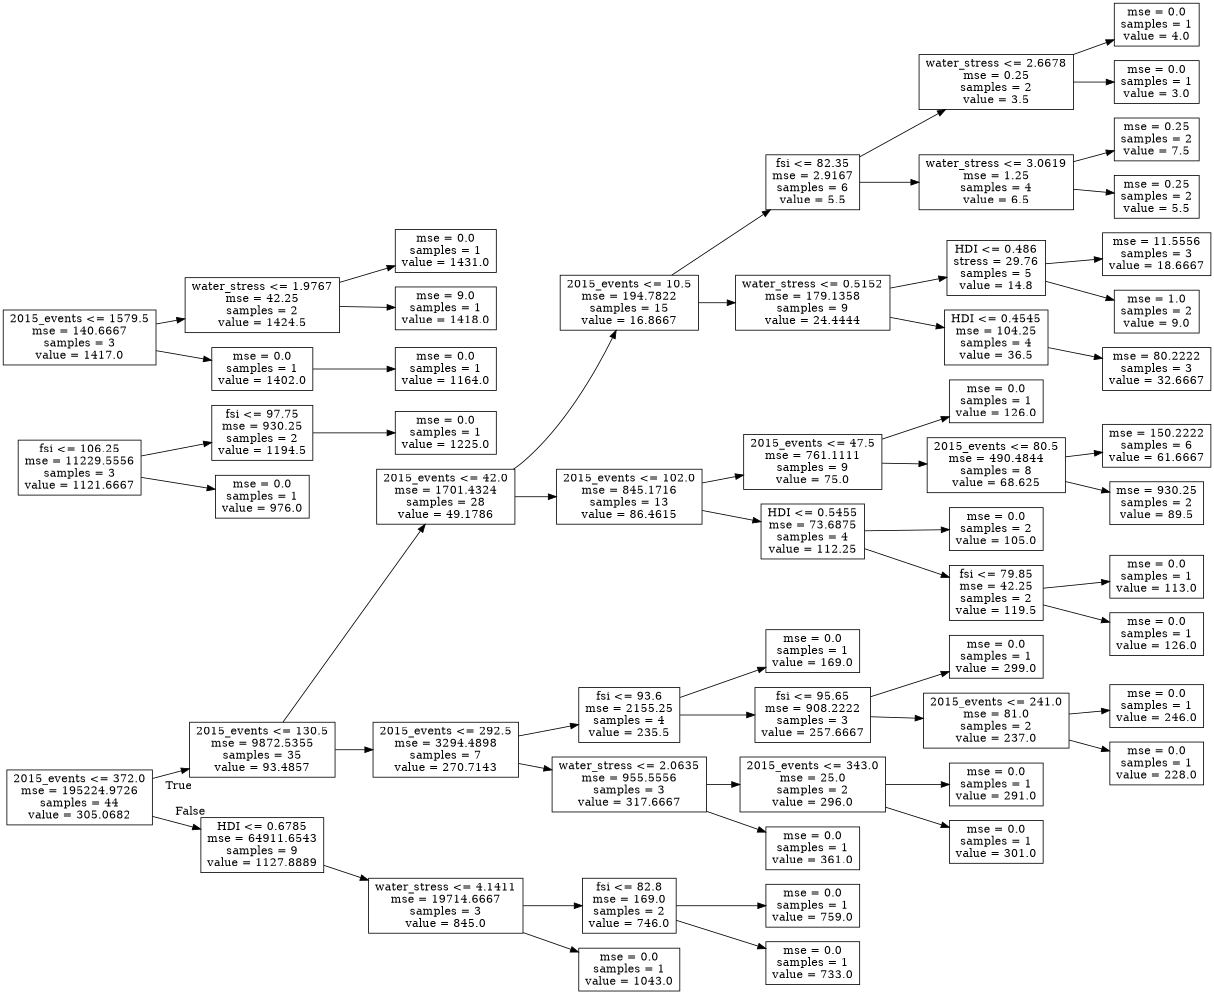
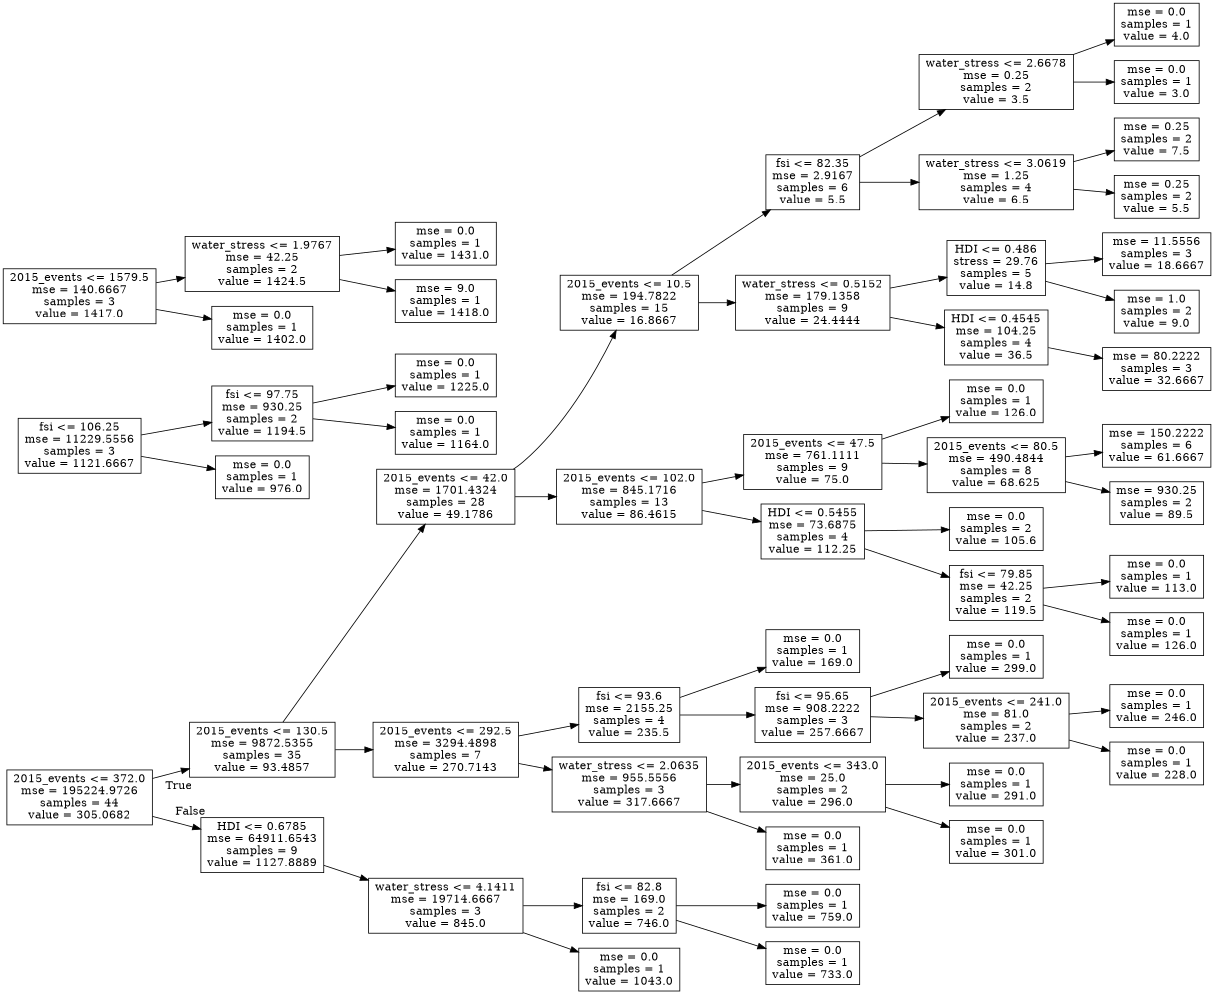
(350, 369) -> (350, 423)
(996, 529) -> (996, 529)
